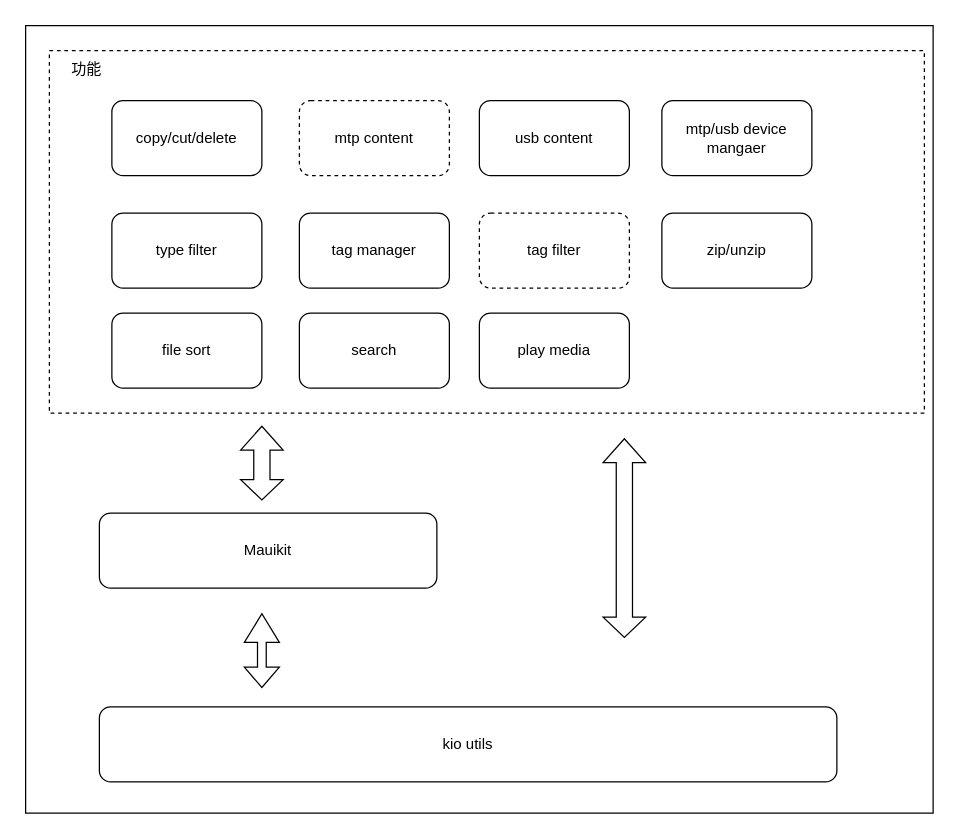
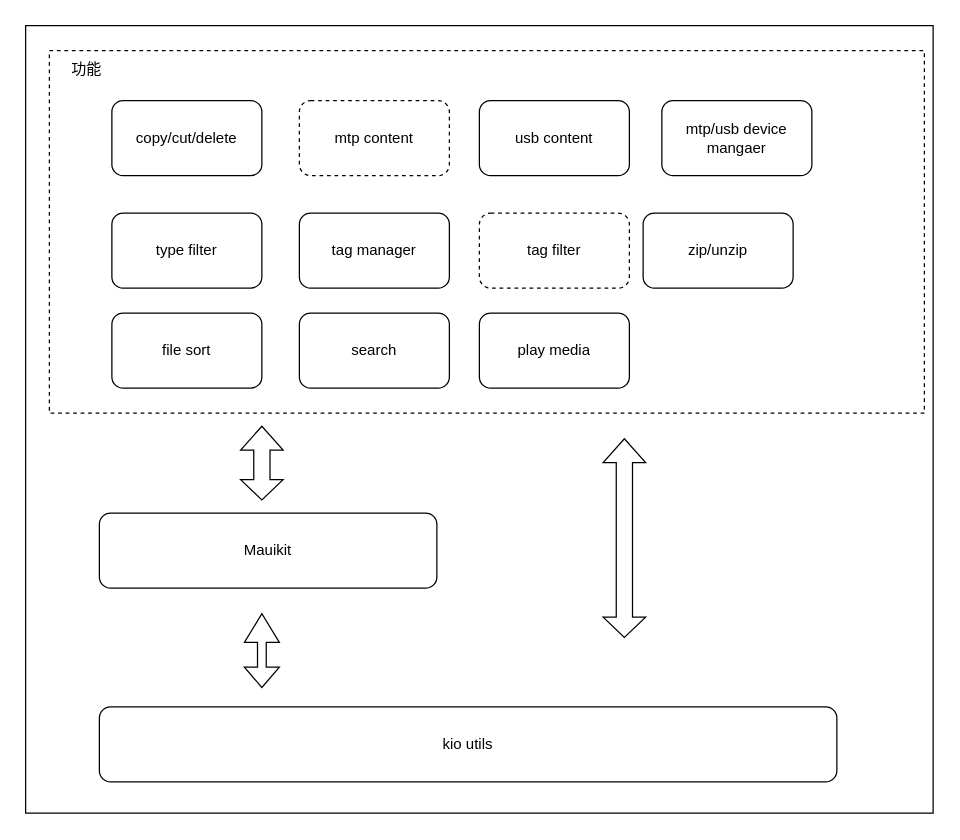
(737, 251) -> (718, 251)
